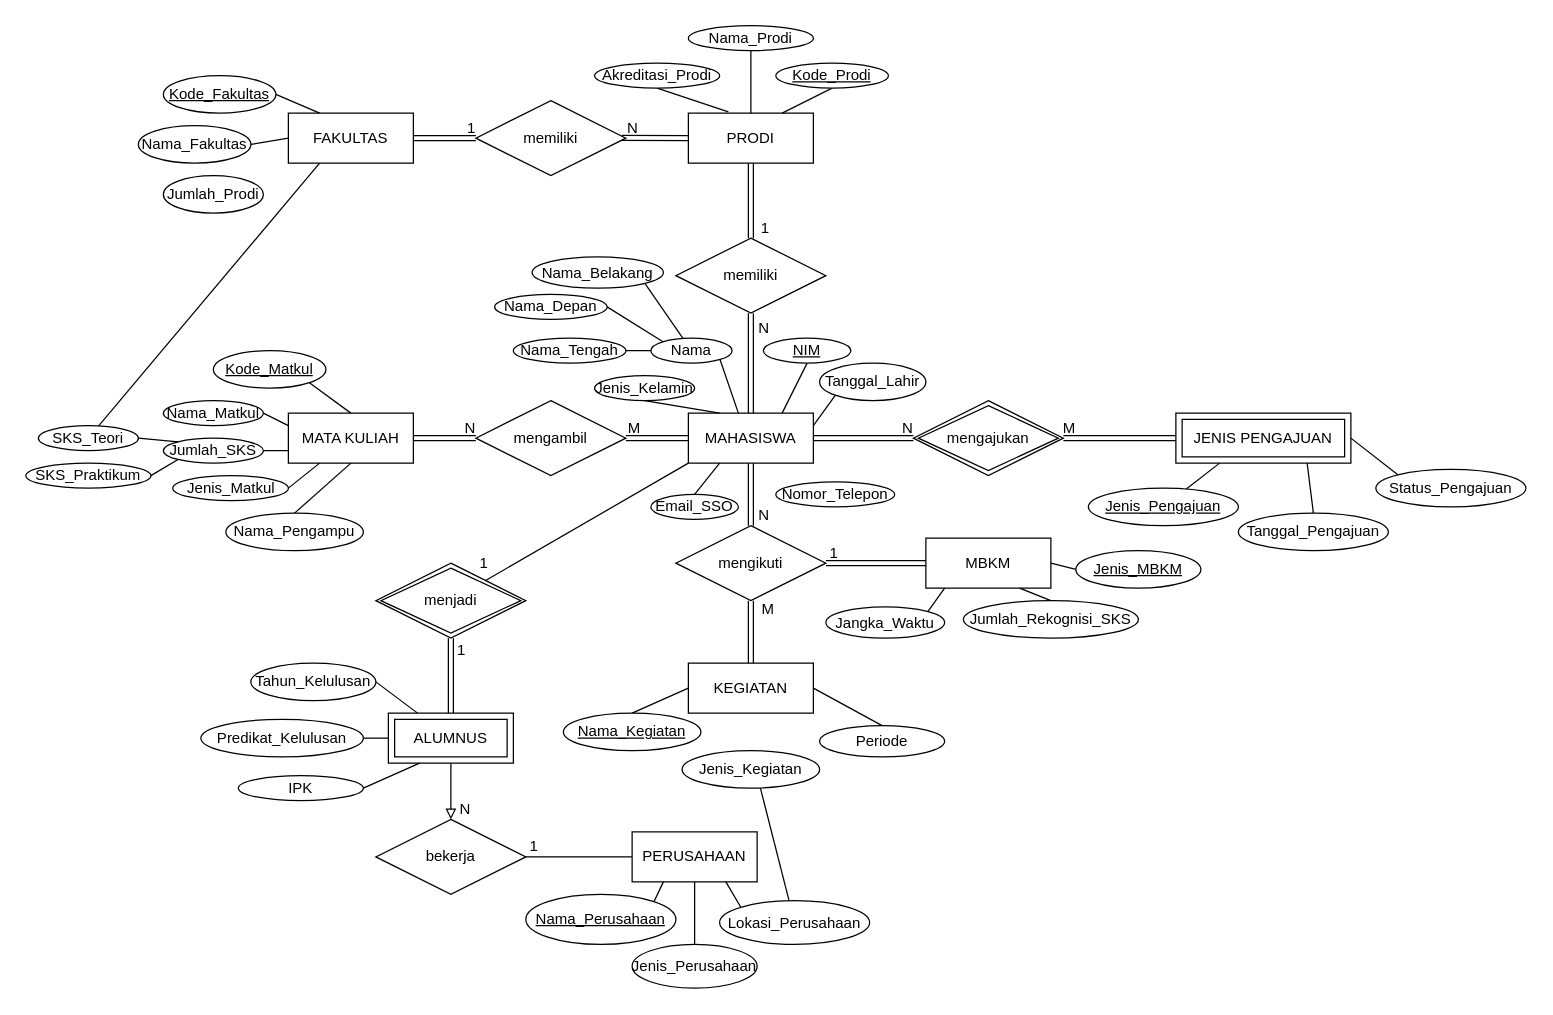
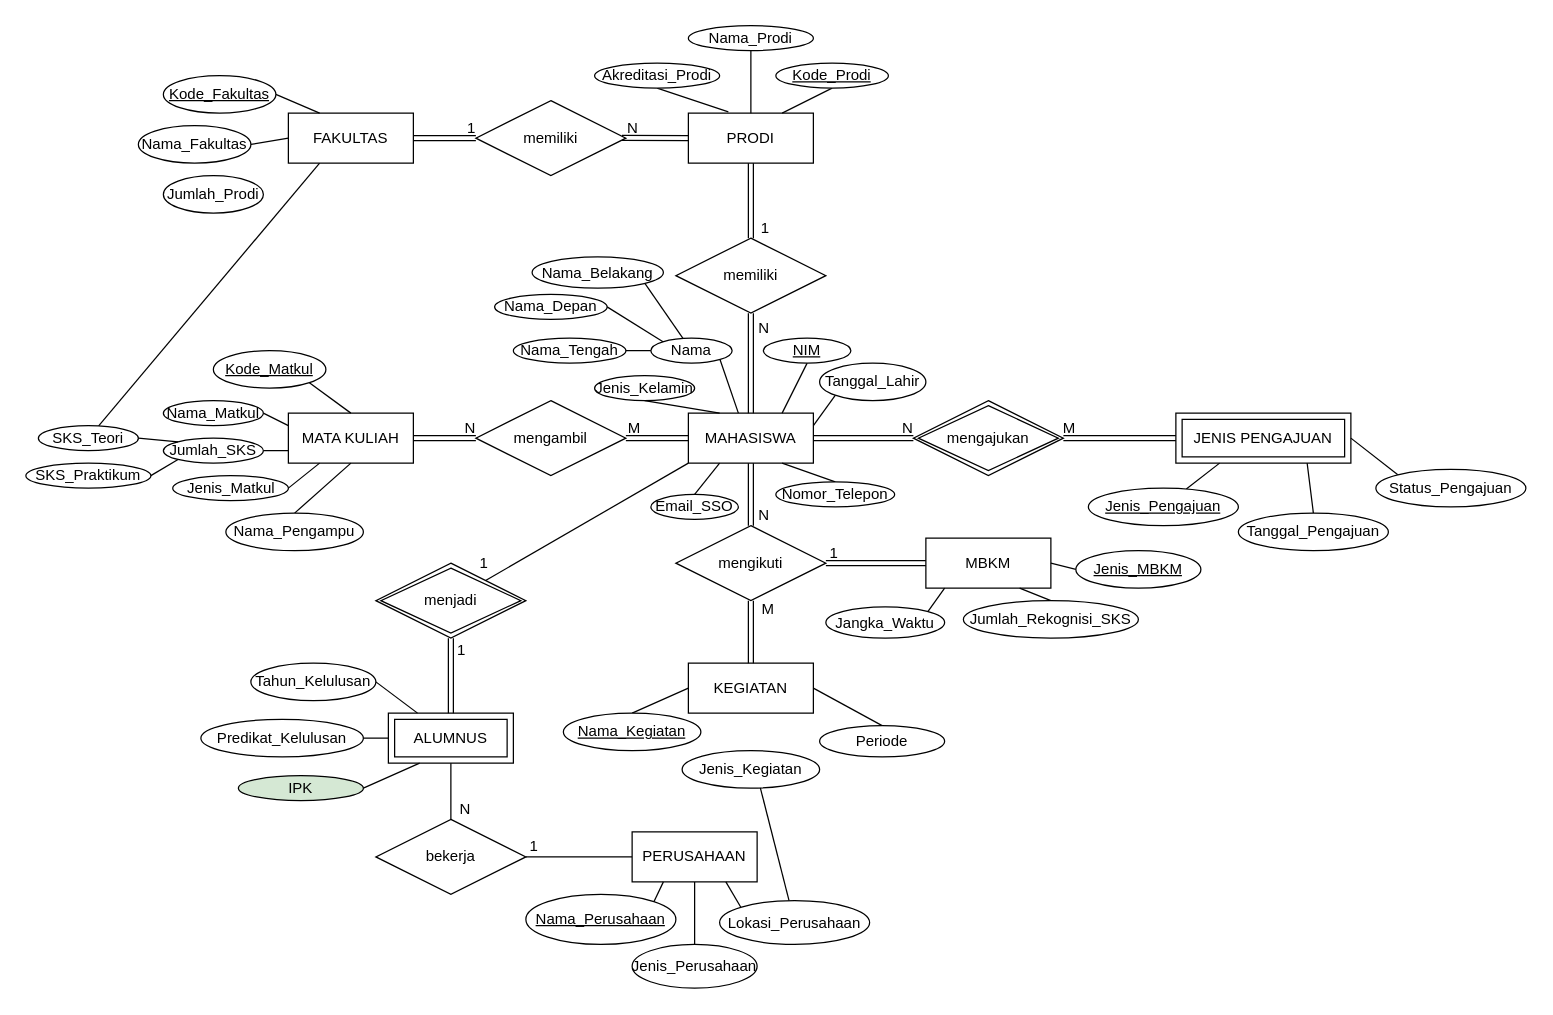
none -> (808, 473)
(301, 788) -> (301, 788)
(451, 807) -> (451, 812)
